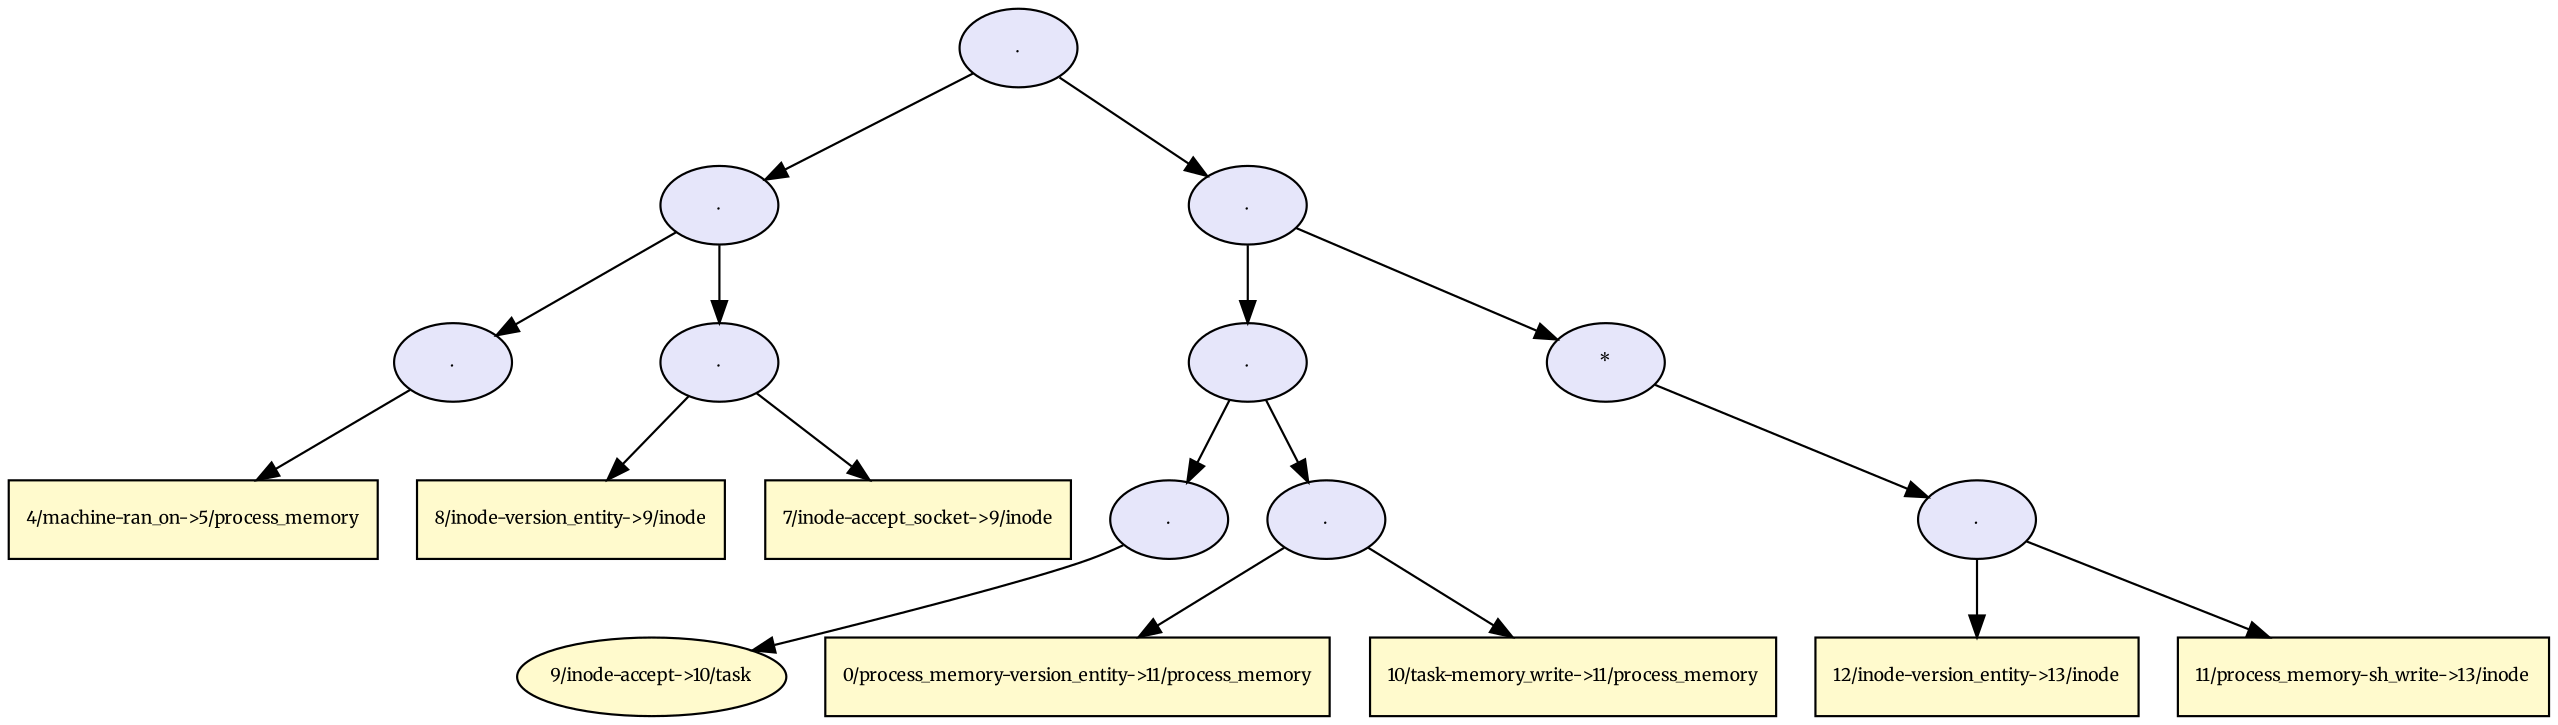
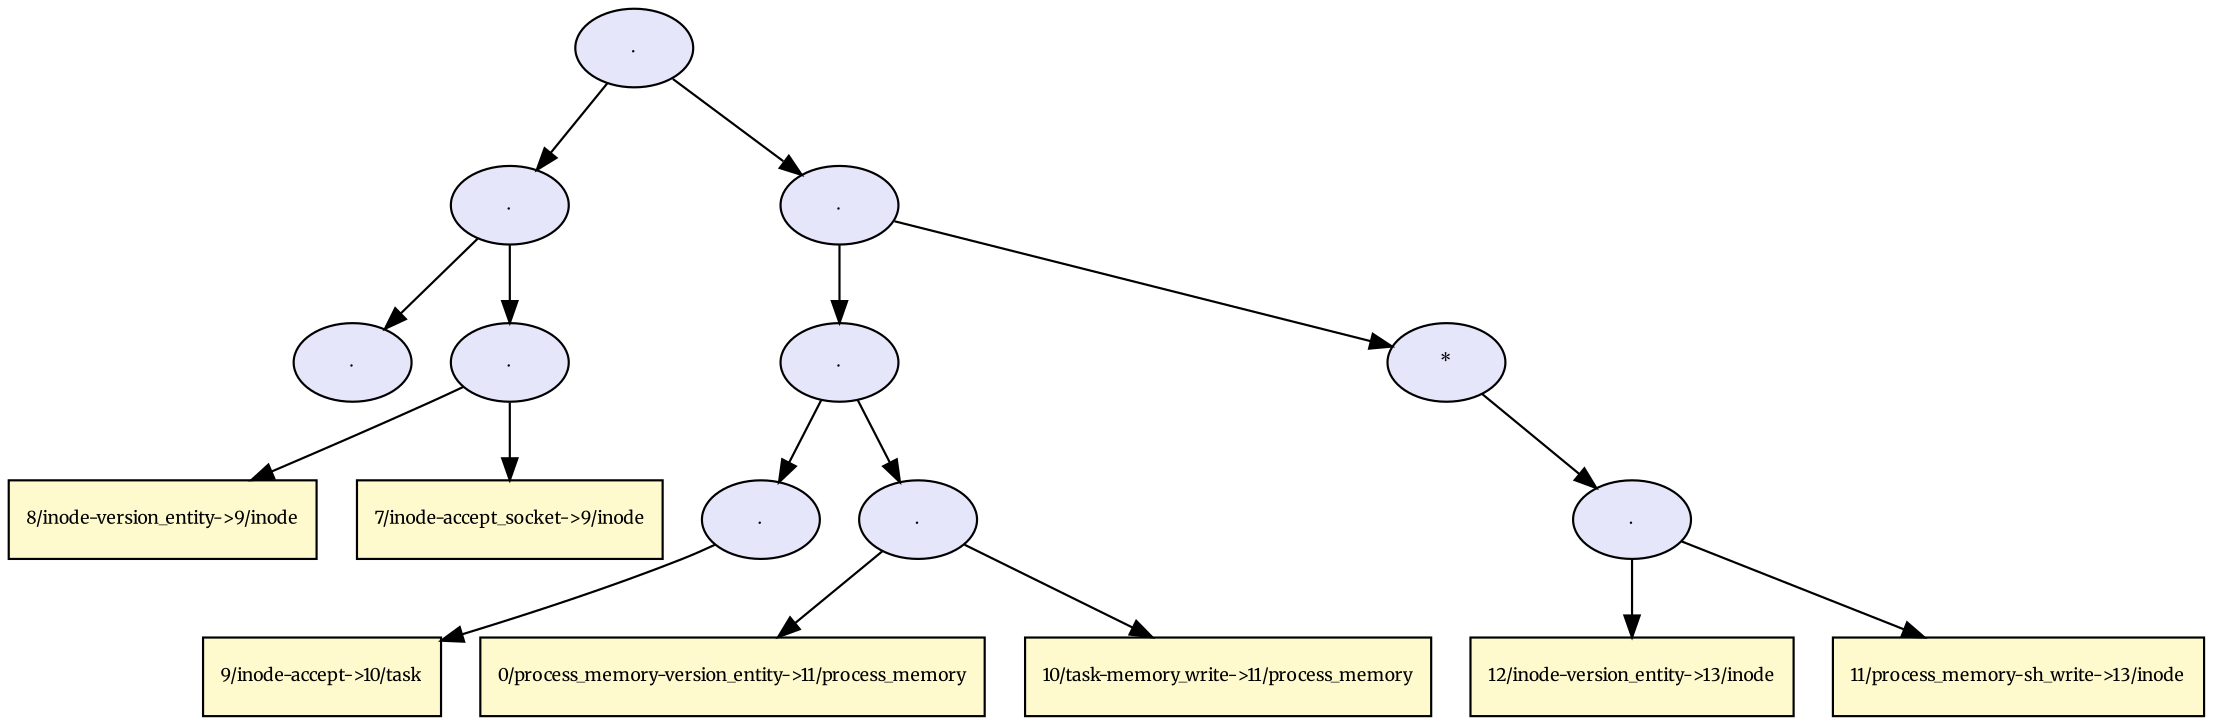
(193, 520) -> none
(652, 677) -> (322, 677)
